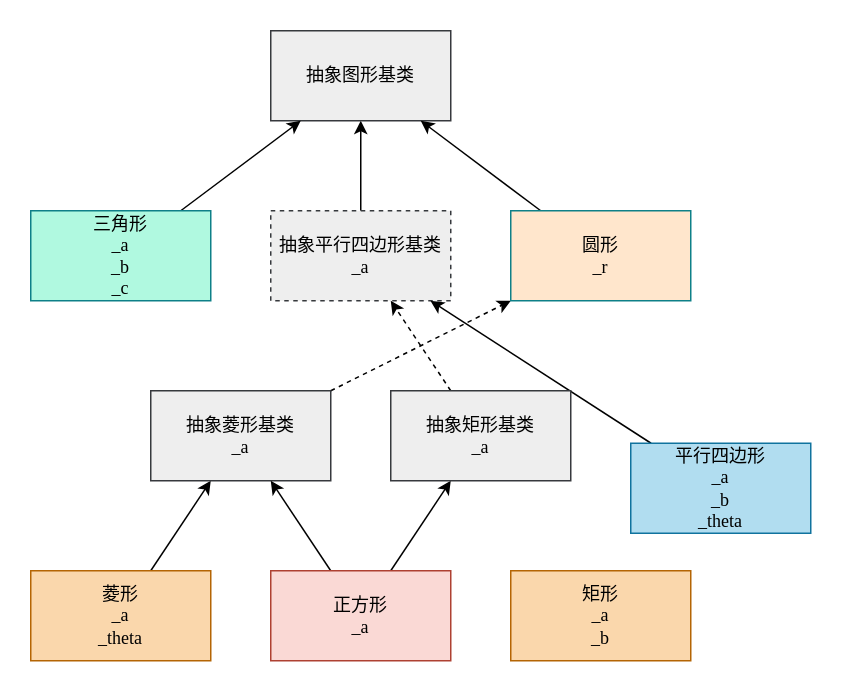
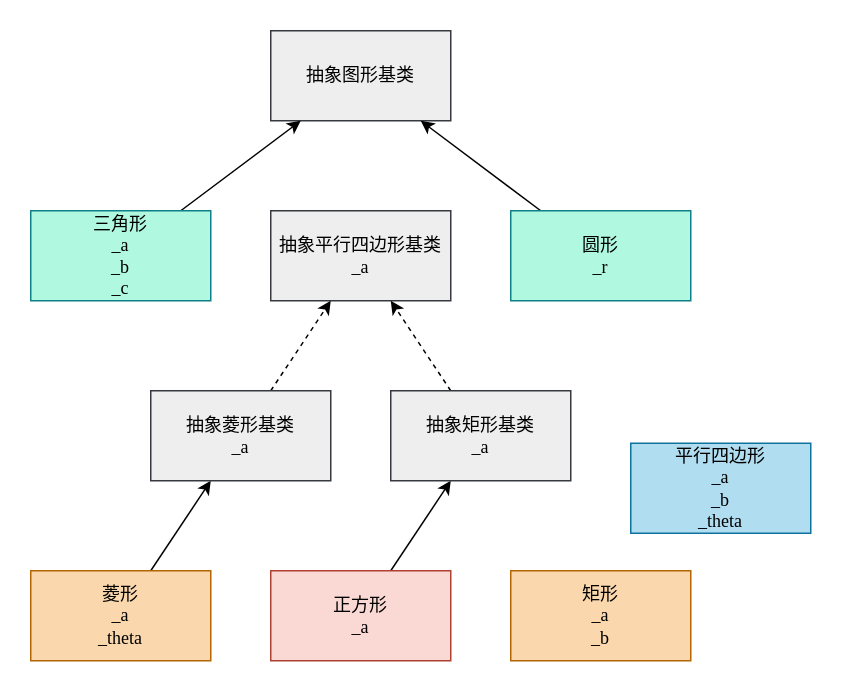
(361, 171) -> none
(361, 256) -> (361, 256)
(601, 256) -> (601, 256)
(416, 348) -> (298, 350)
(545, 375) -> none
(303, 530) -> none
